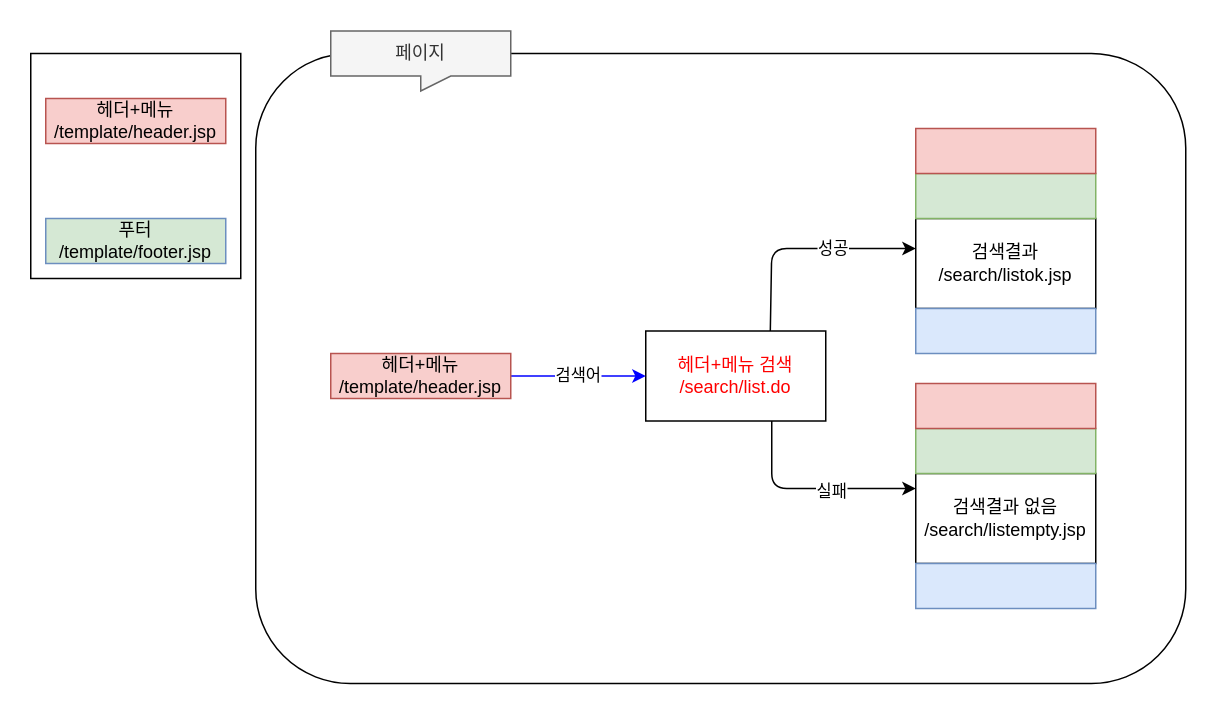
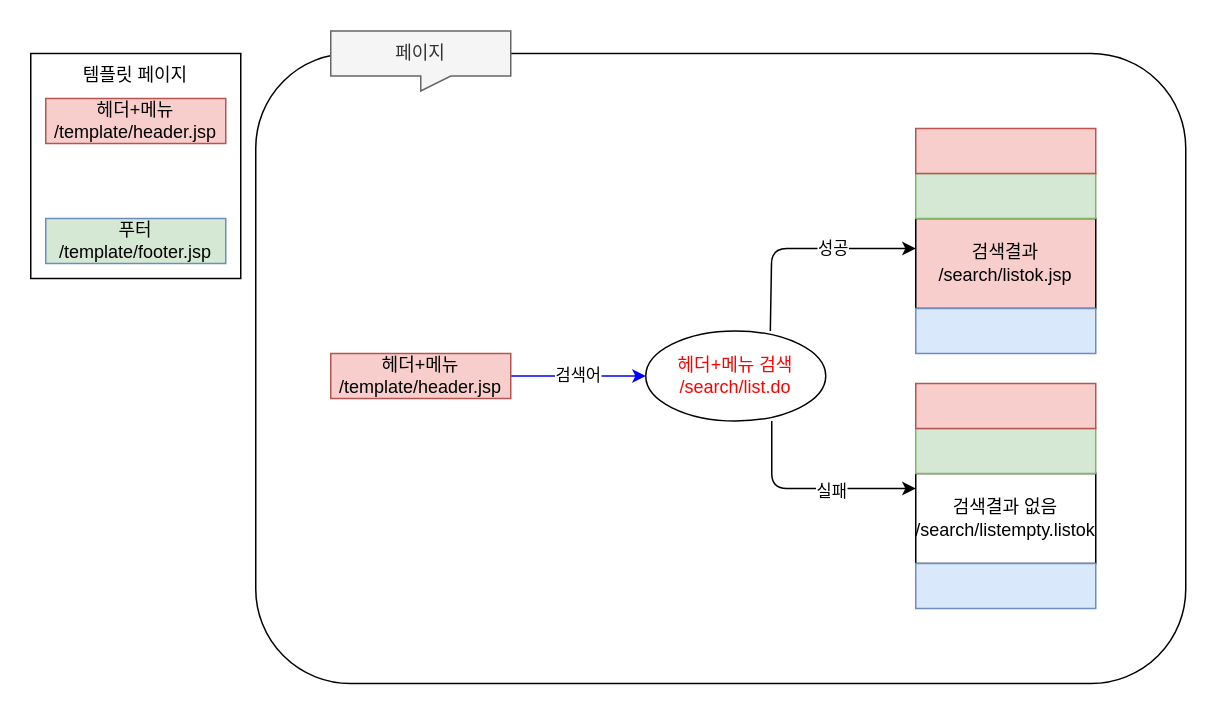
none -> (136, 76)
(1006, 263) -> (1006, 263)
(736, 376) -> (736, 376)
(1006, 518) -> (1006, 518)
